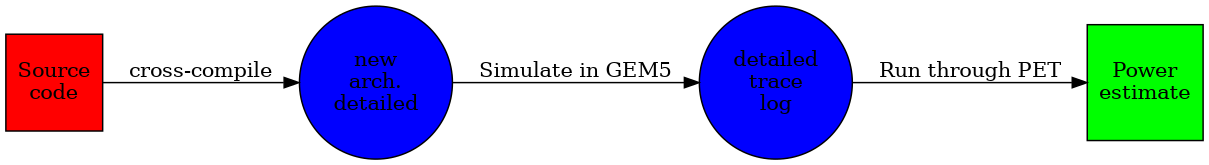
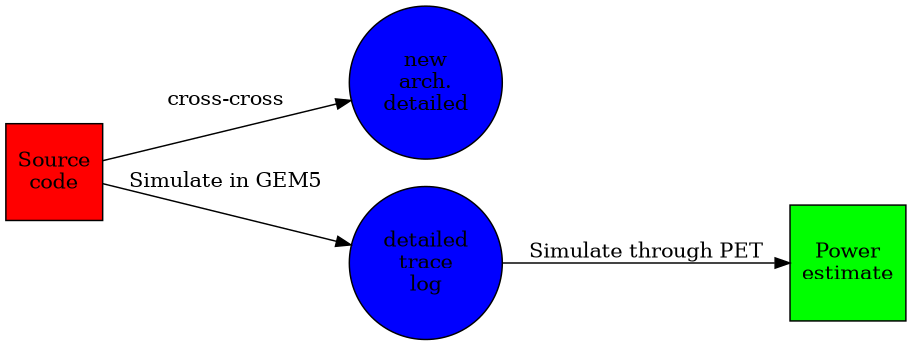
(201, 72) -> (226, 99)
(970, 72) -> (646, 252)
(569, 83) -> (220, 213)
